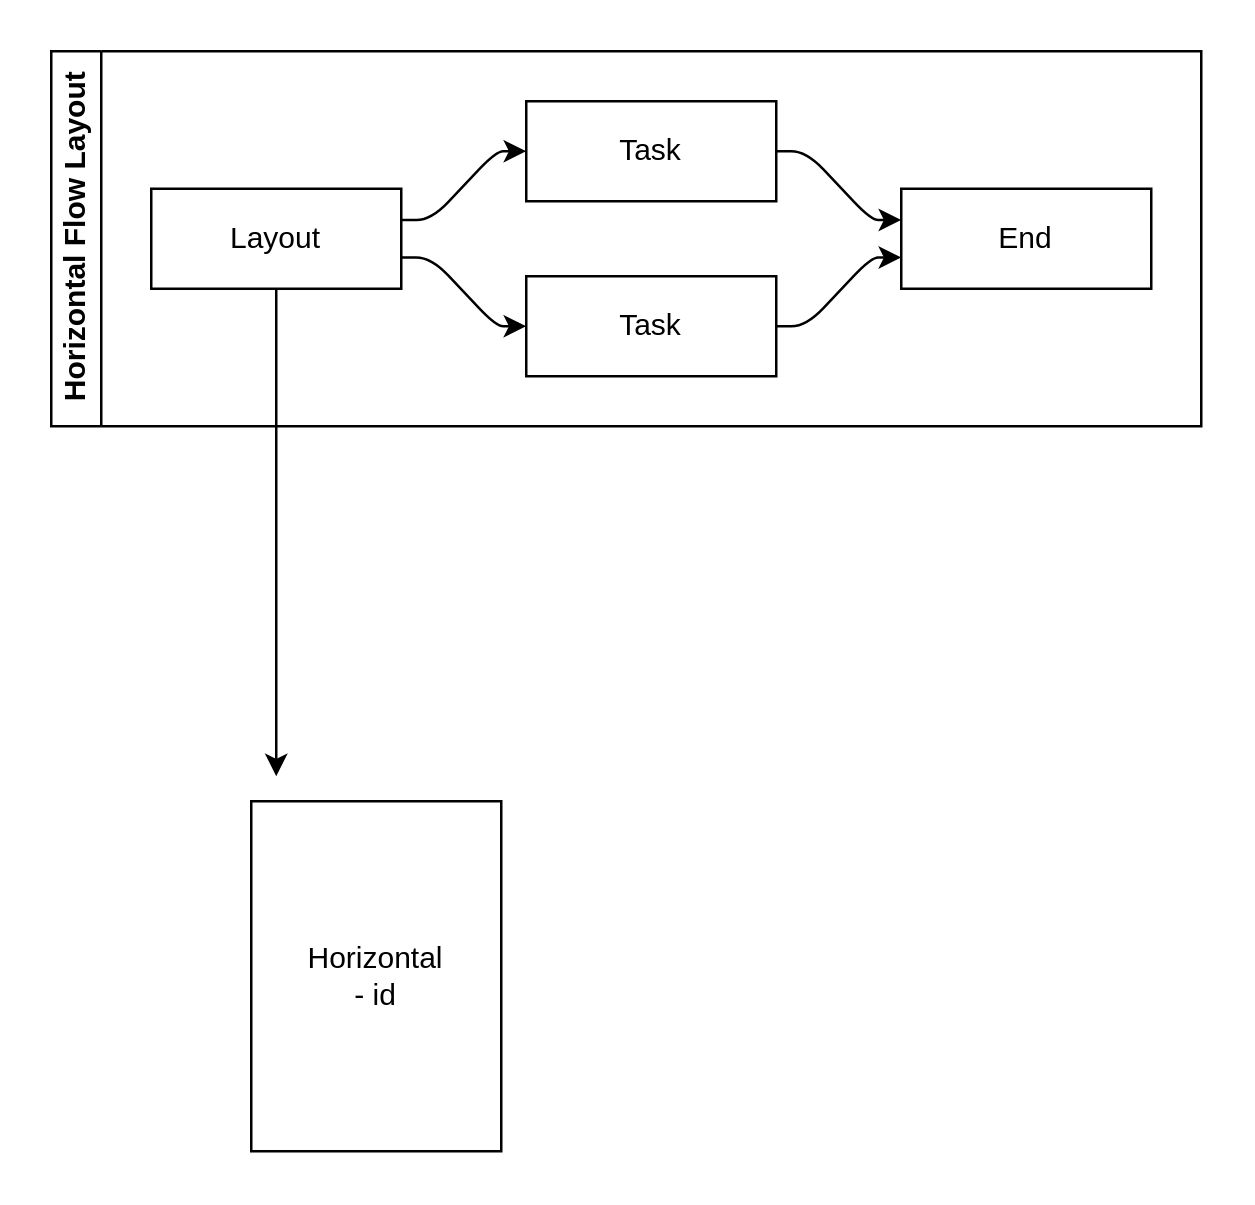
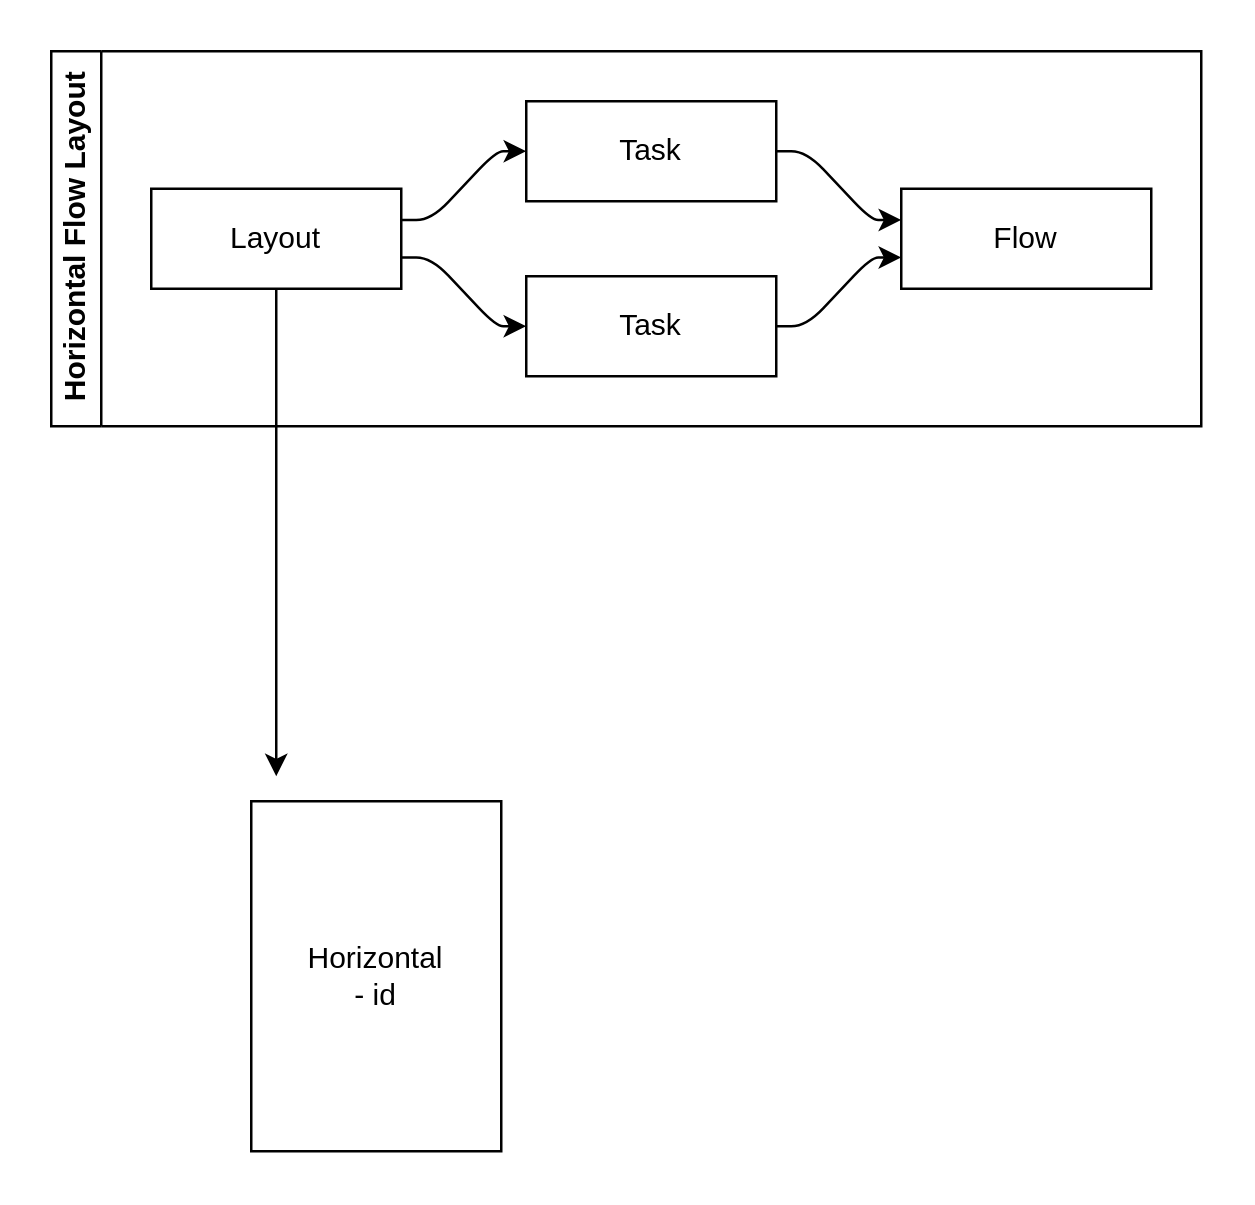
(1026, 239) -> (1026, 239)
